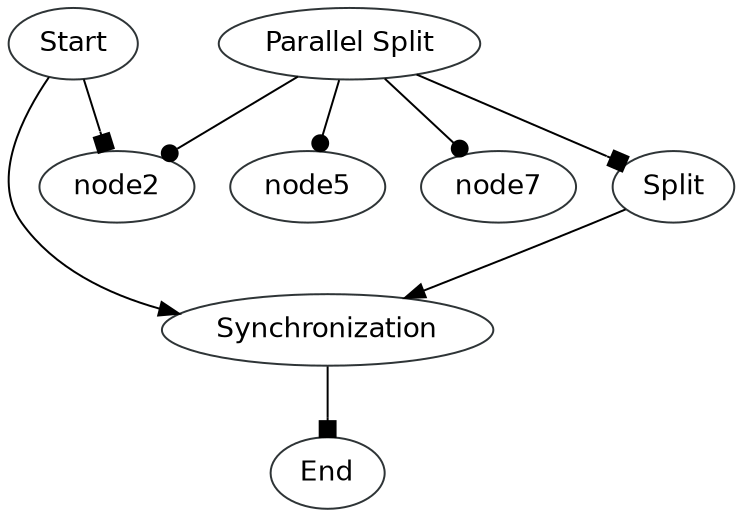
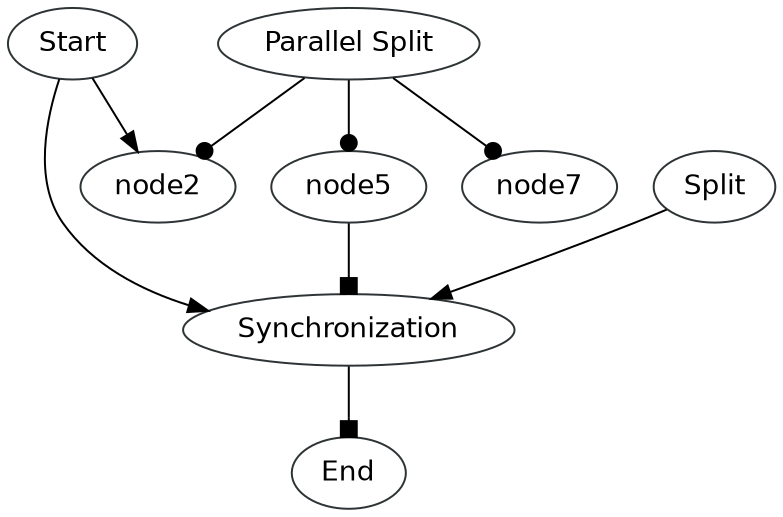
(92, 105) -> (110, 106)
(512, 115) -> none
none -> (349, 249)
